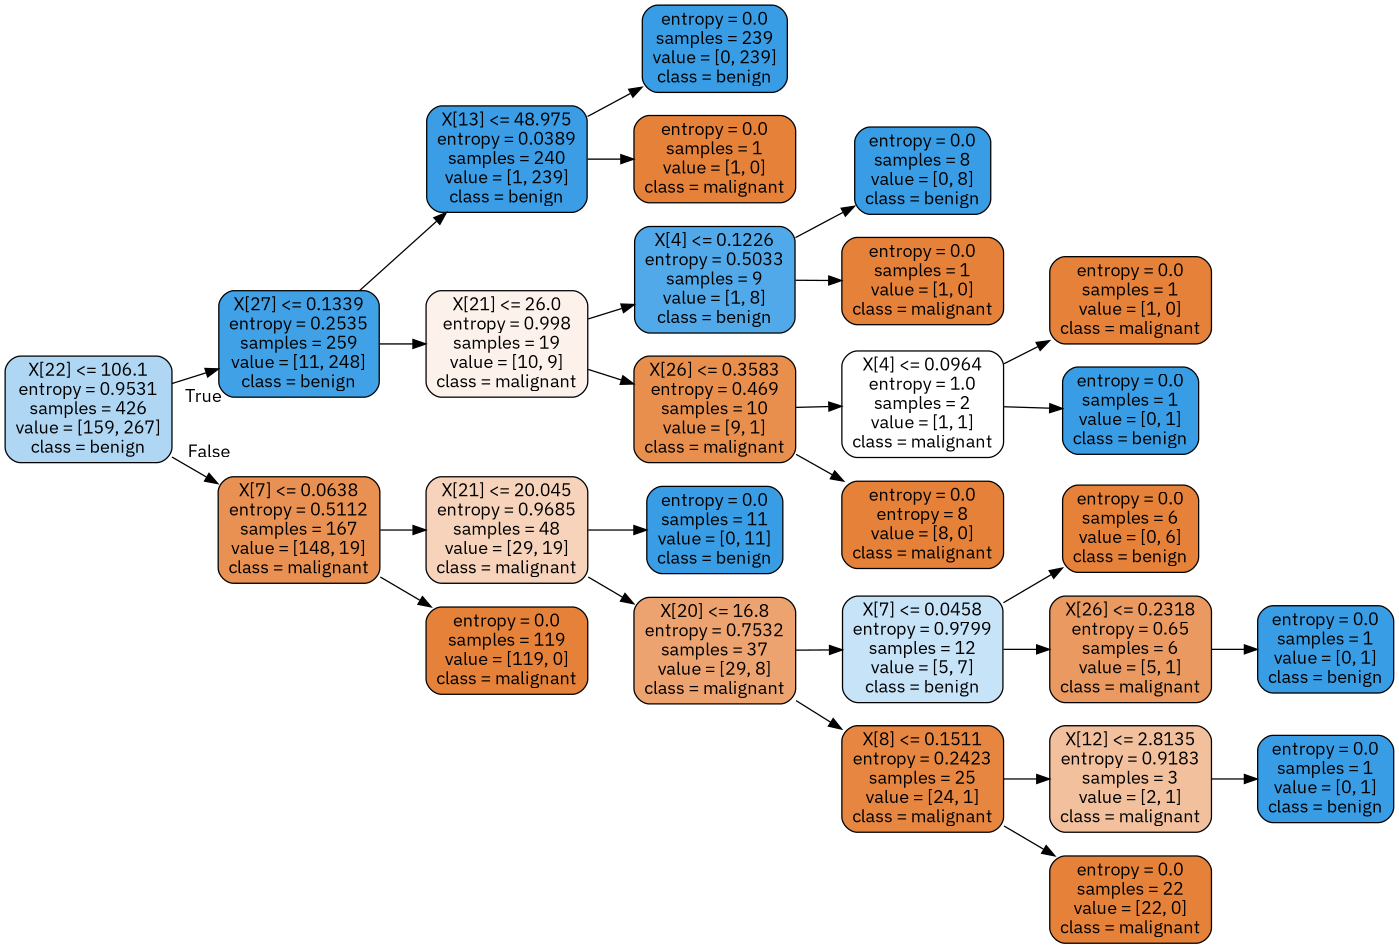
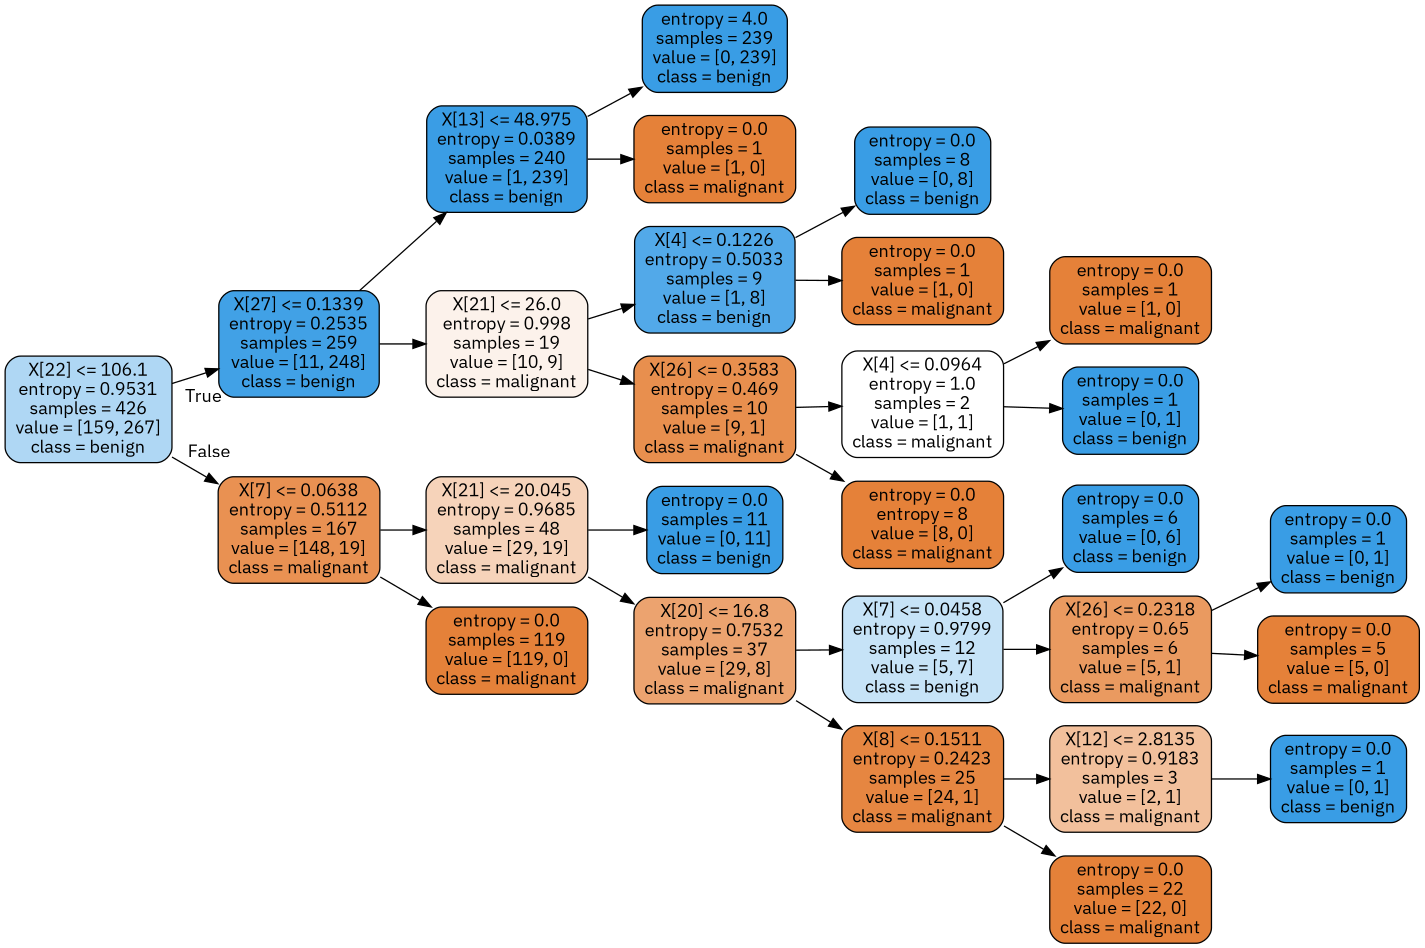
(715, 49) -> (715, 49)
(1131, 529) -> (1131, 529)
none -> (1339, 660)
